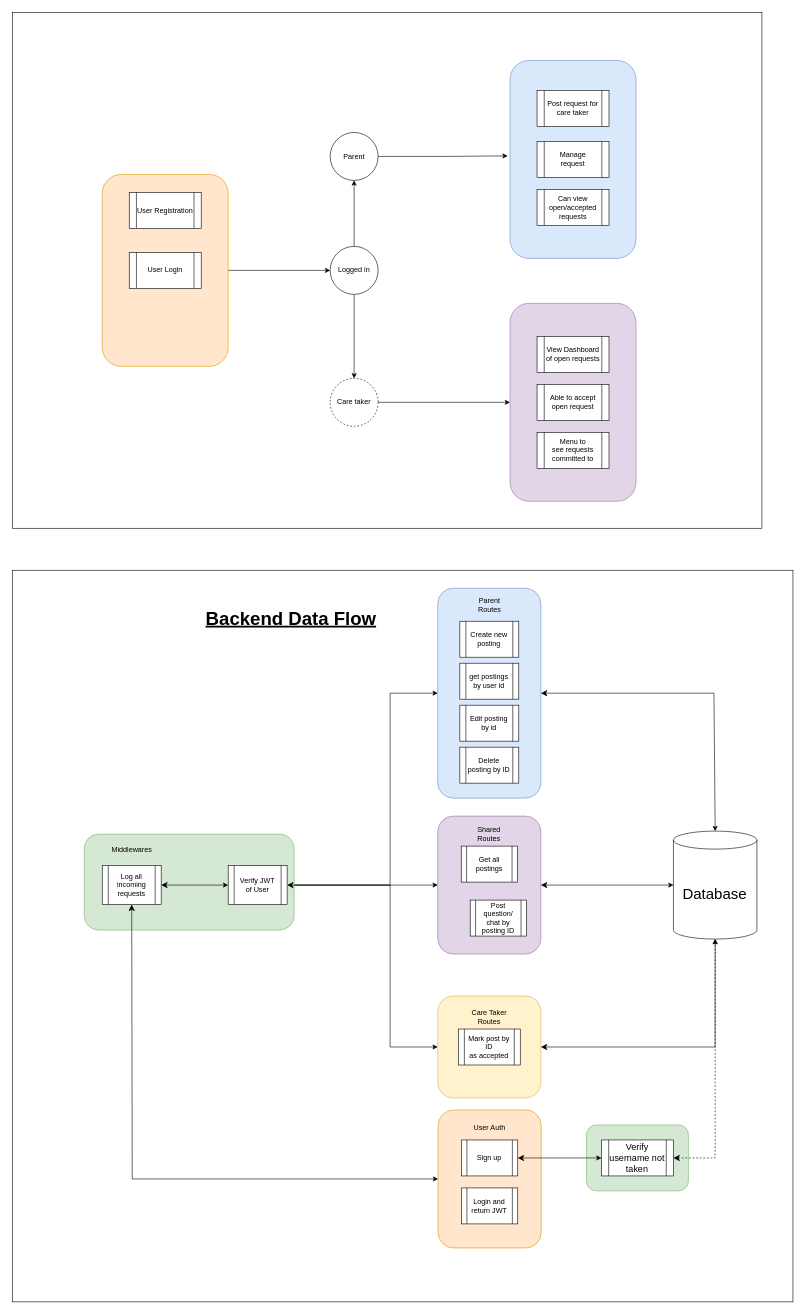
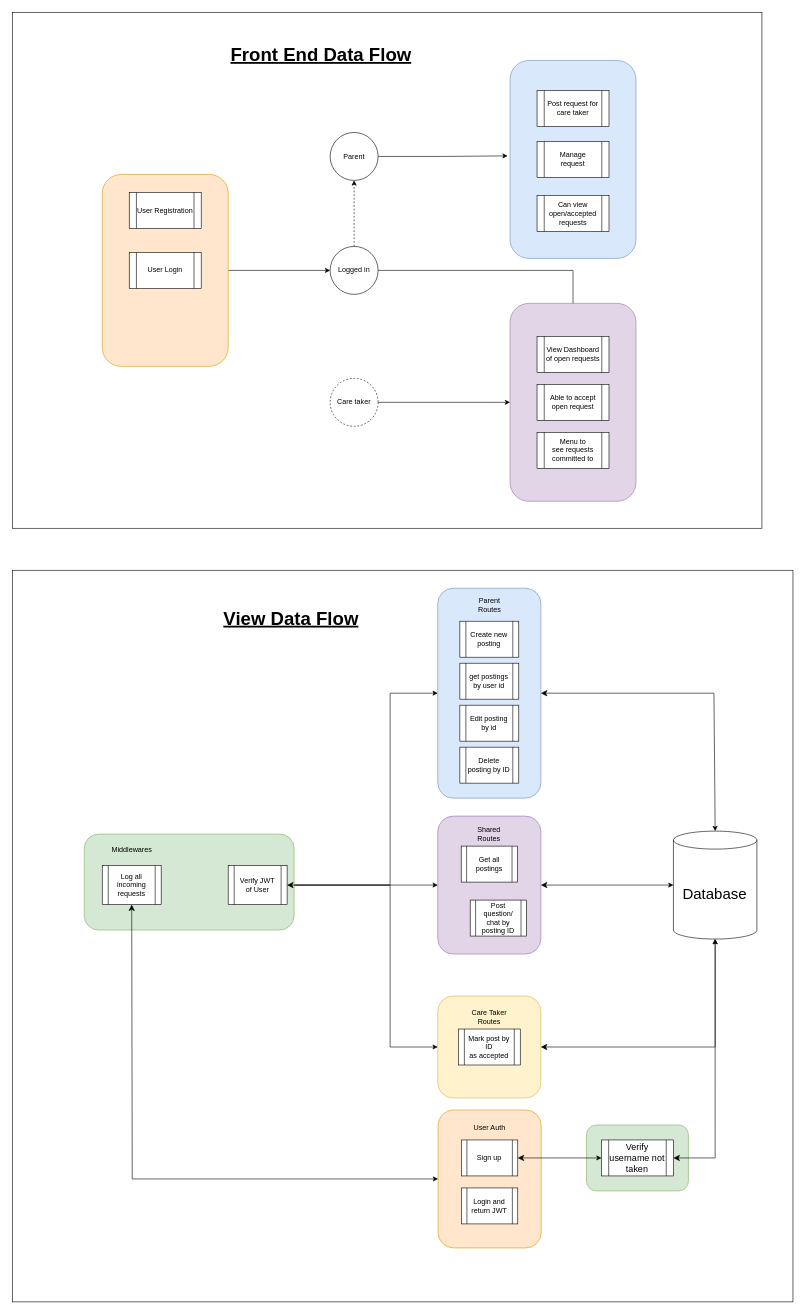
none -> (321, 54)
(573, 207) -> (573, 213)
(354, 215) -> (354, 215)
(354, 372) -> (476, 270)
(291, 618) -> (291, 618)
(222, 885) -> none
(716, 1122) -> (716, 1122)
